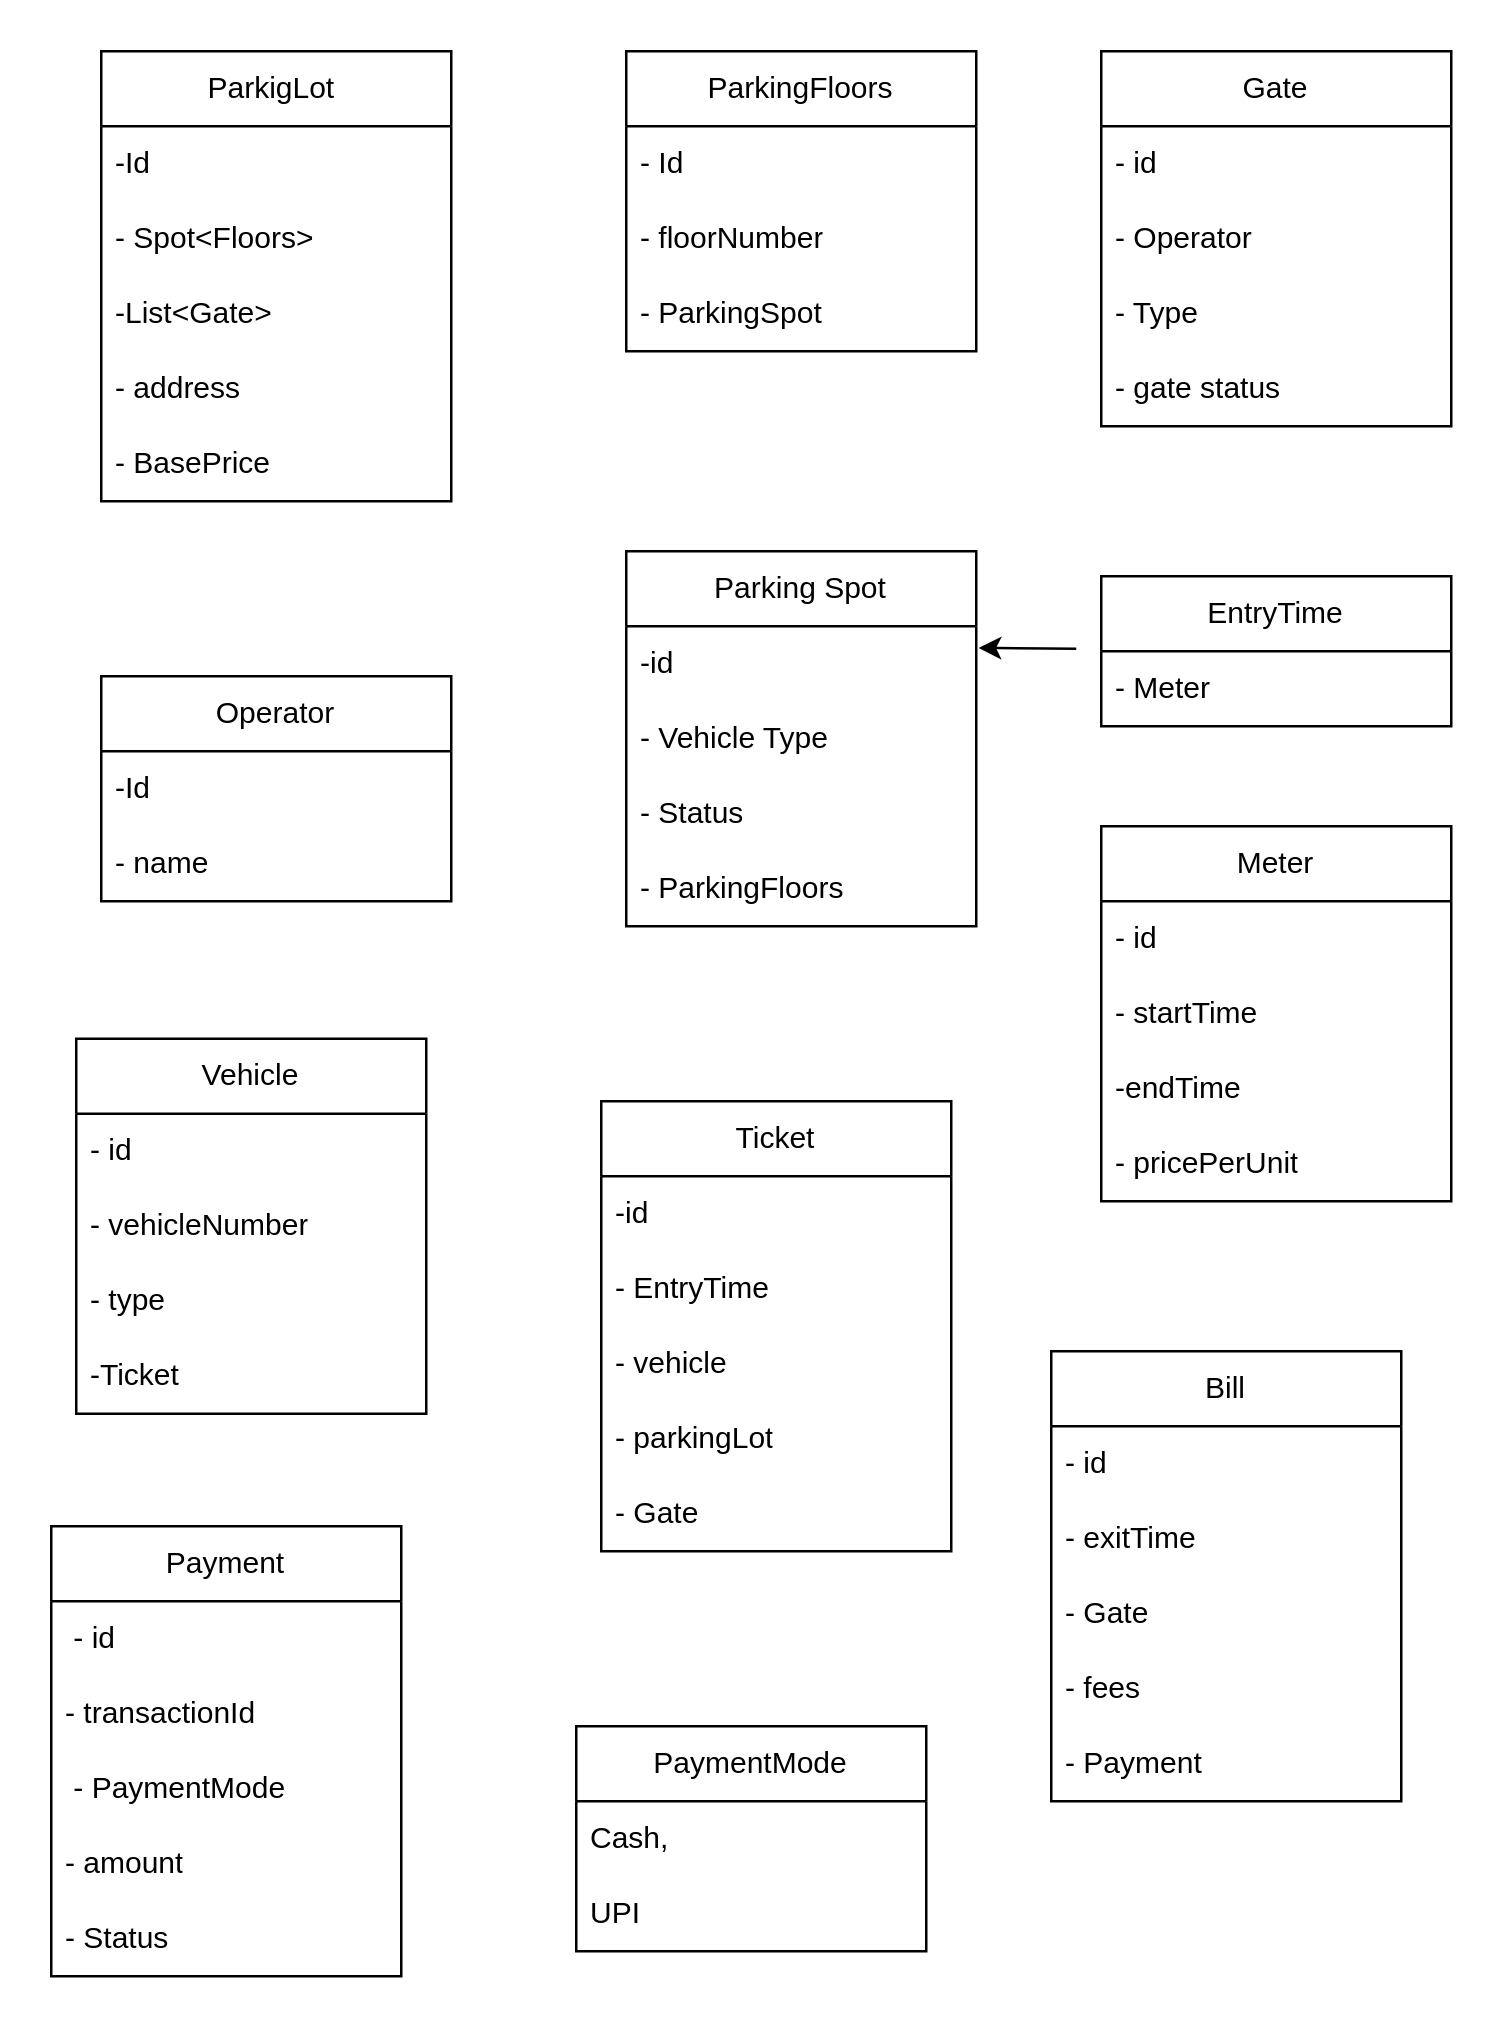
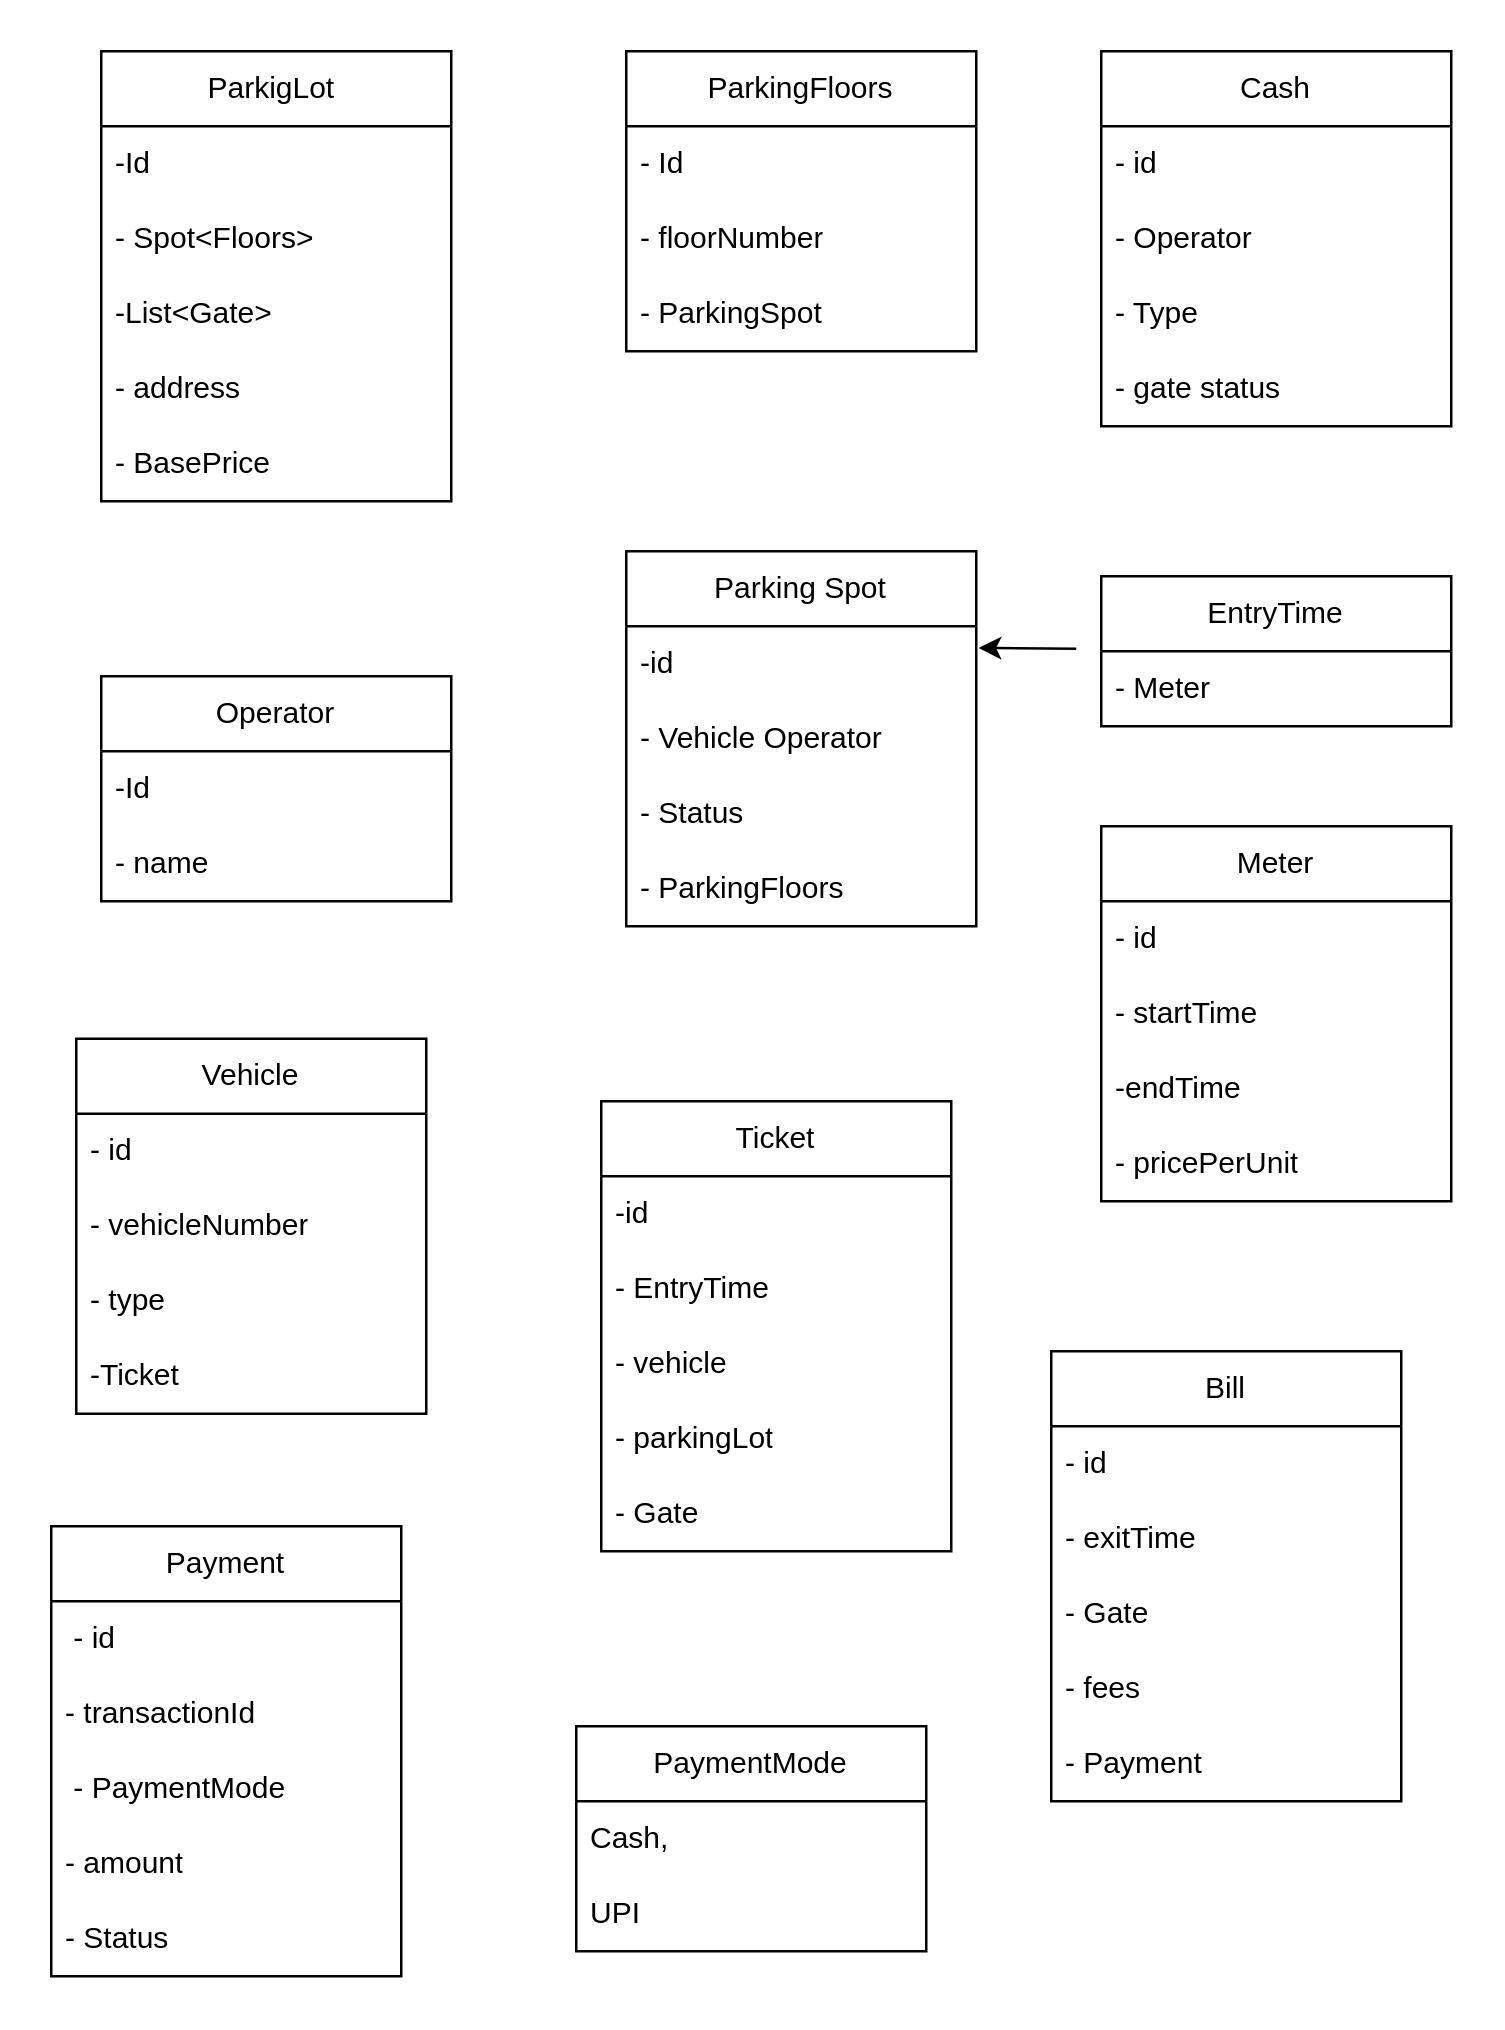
(1276, 89) -> (1276, 89)
(743, 739) -> (777, 739)
